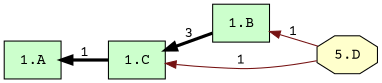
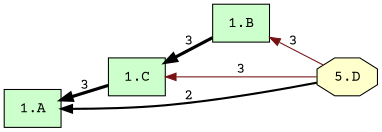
(293, 31) -> (293, 41)
(85, 52) -> (85, 85)
(241, 59) -> (241, 69)
none -> (195, 102)
